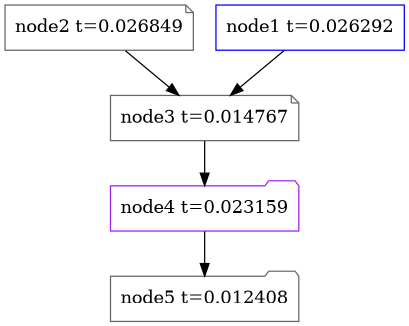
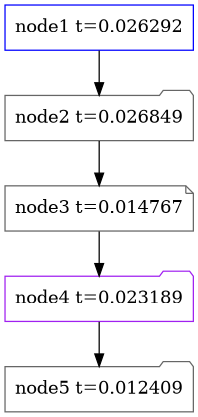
(99, 28) -> (99, 118)
(262, 69) -> (99, 67)
(205, 208) -> (99, 299)
(205, 299) -> (99, 389)
